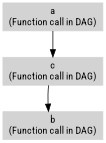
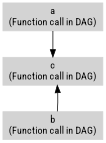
(48, 95) -> (58, 102)
